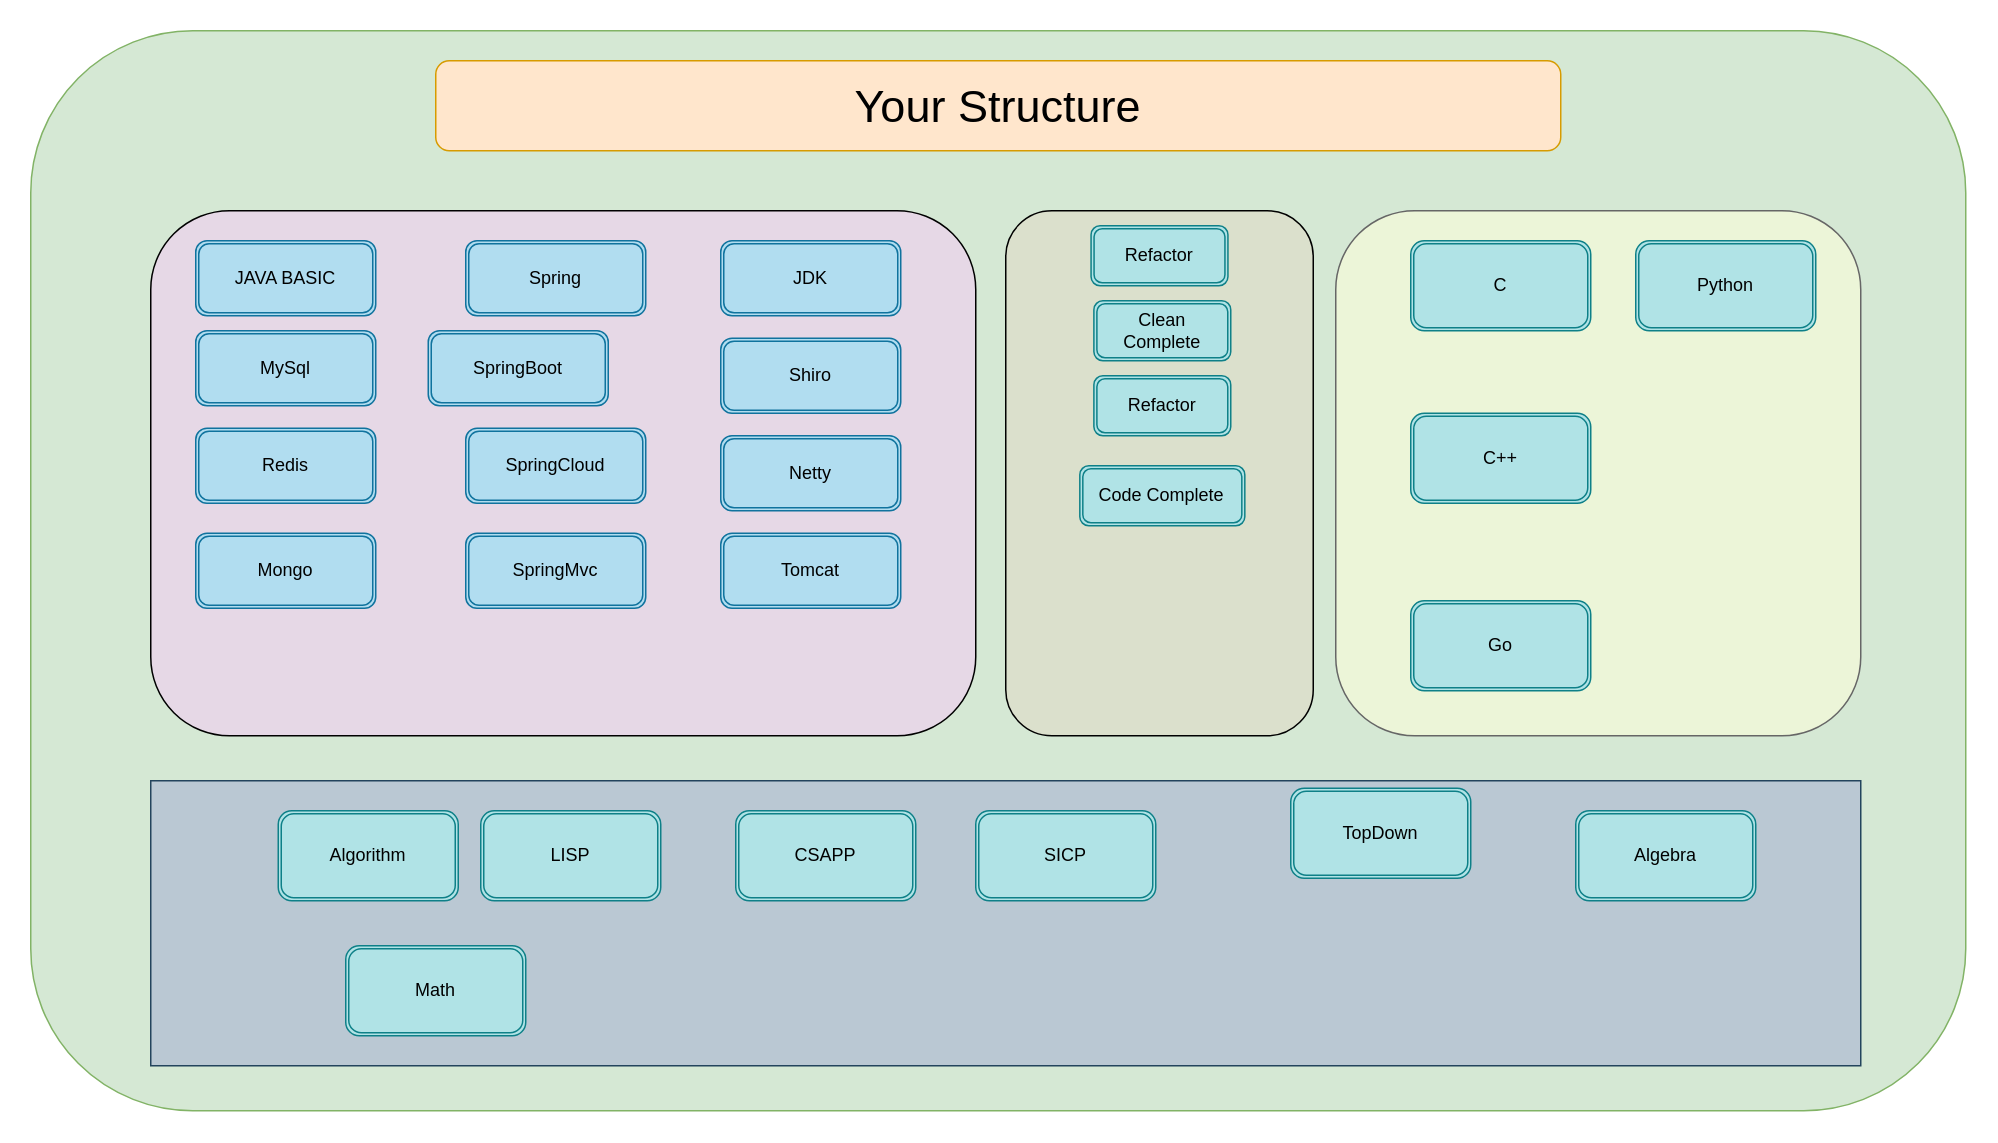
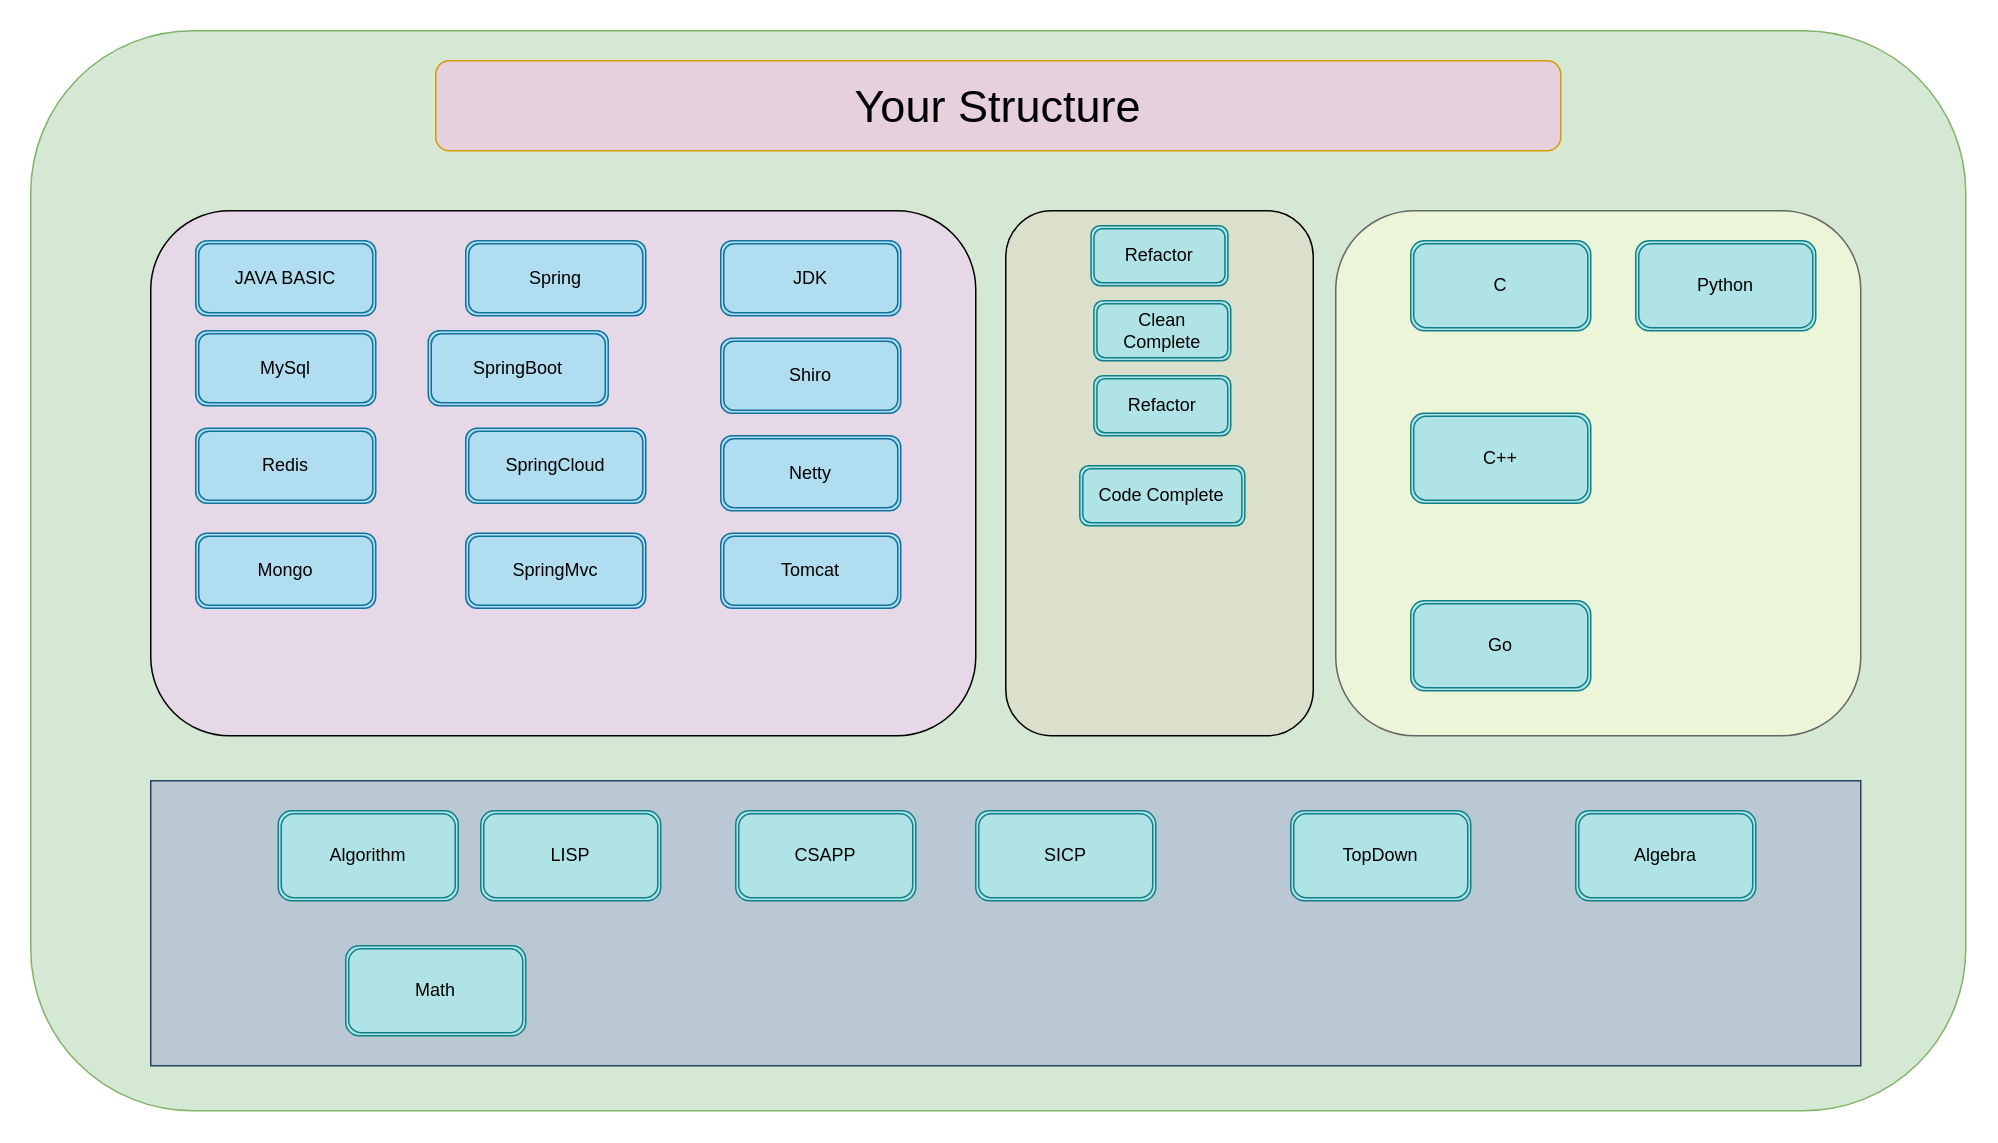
(998, 106) -> (998, 106)
(1381, 833) -> (1381, 856)
